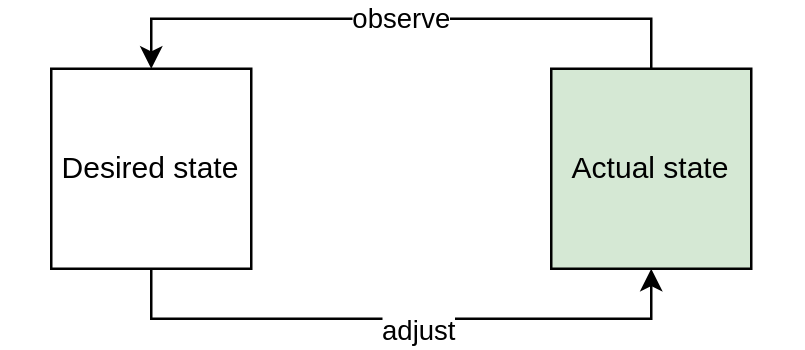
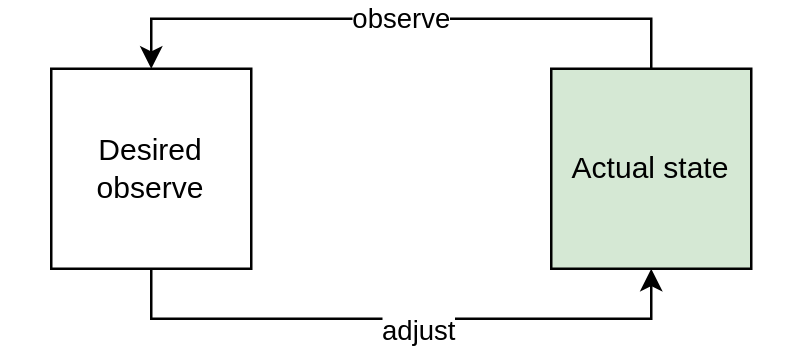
(151, 169) -> (151, 169)
